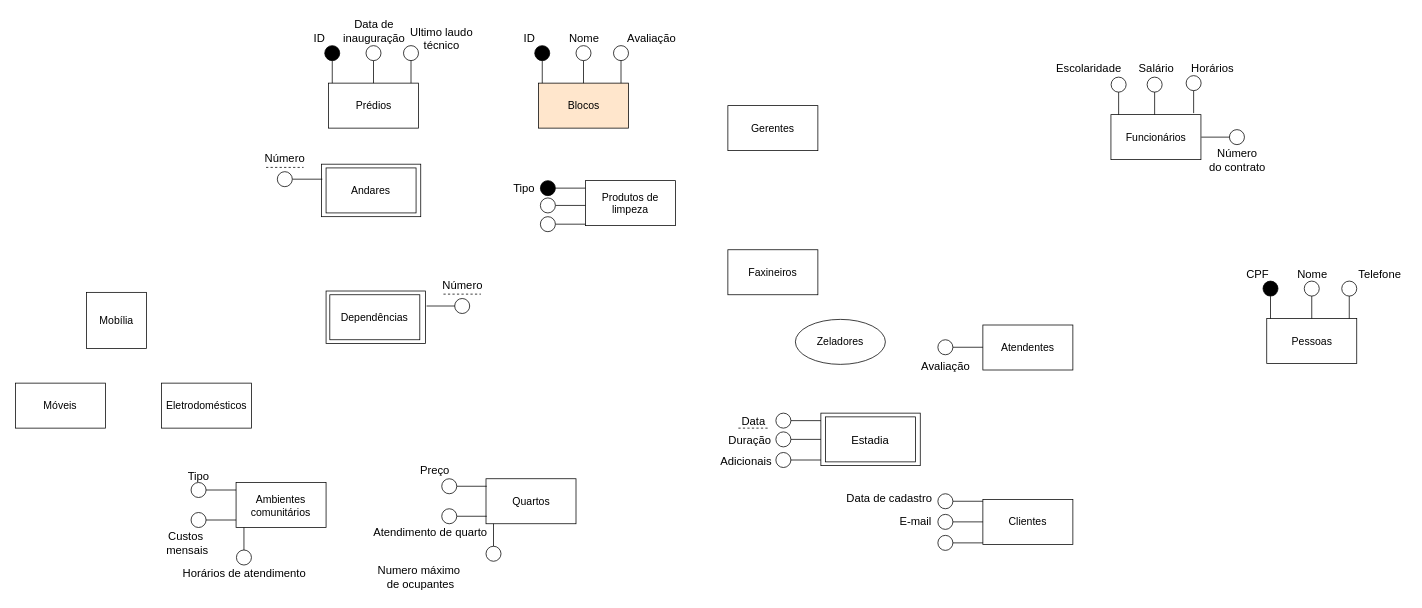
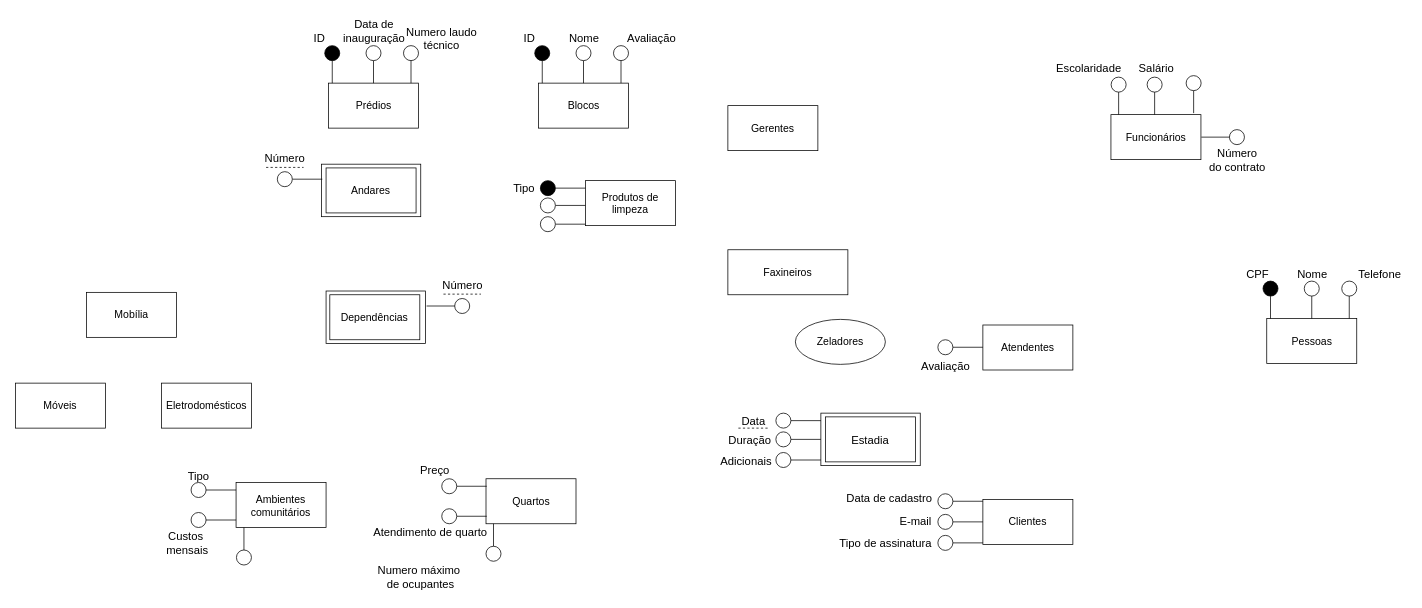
(442, 38) -> (442, 38)
(1212, 68) -> none
(584, 105) -> (584, 105)
(773, 272) -> (788, 272)
(116, 320) -> (131, 315)
none -> (885, 542)
(244, 572) -> none
